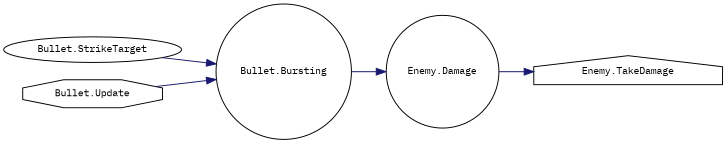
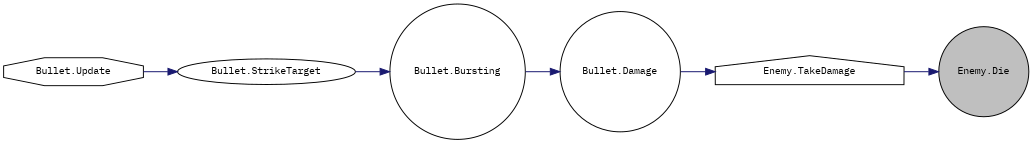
(443, 72) -> (620, 72)
none -> (984, 72)
(181, 84) -> (156, 72)
